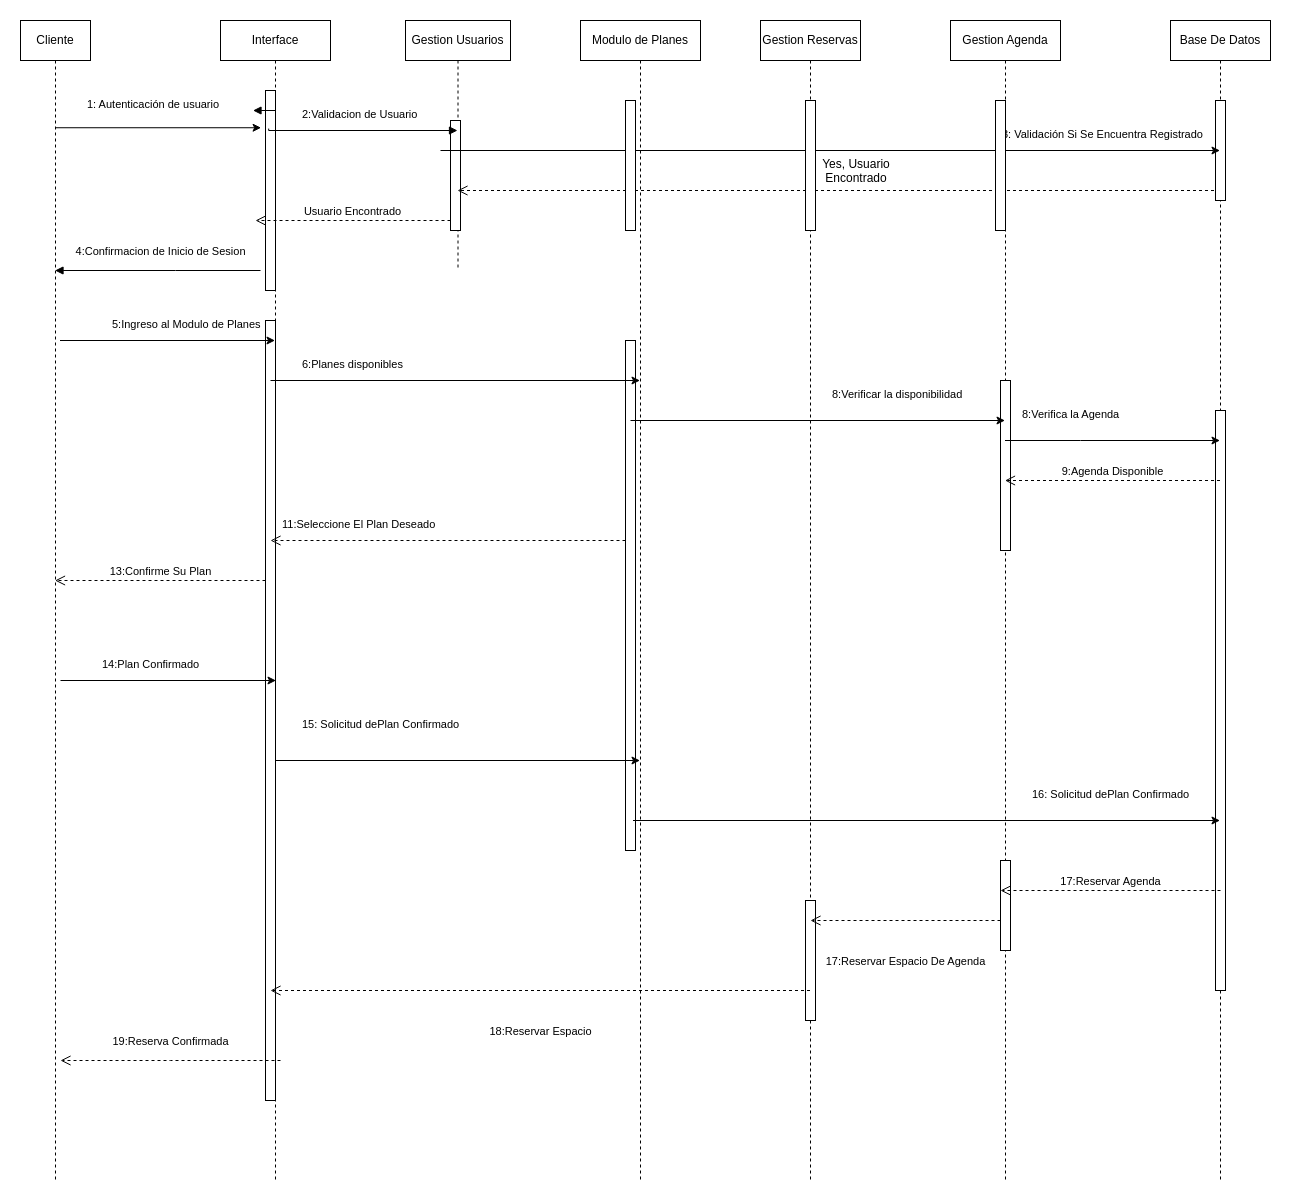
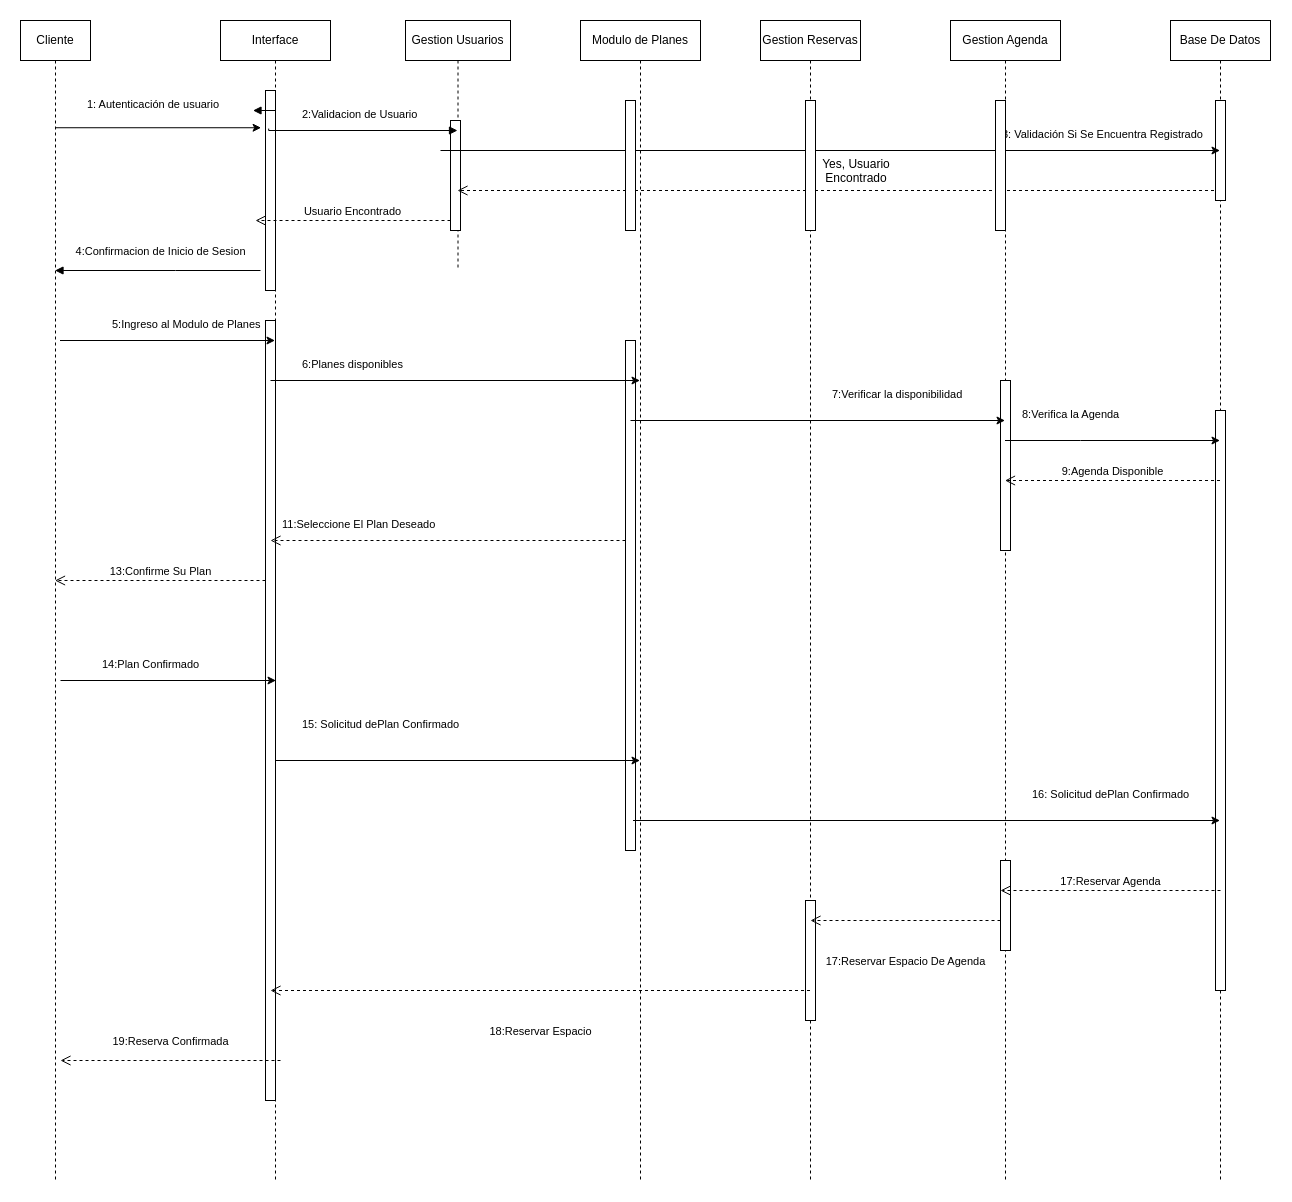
(913, 395) -> (913, 395)
